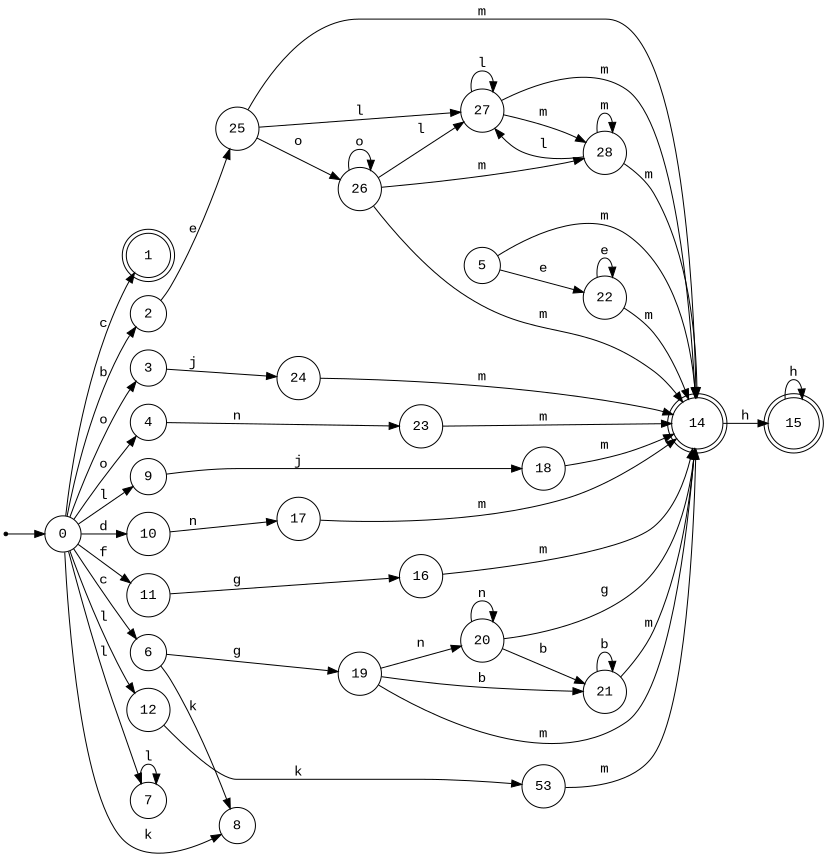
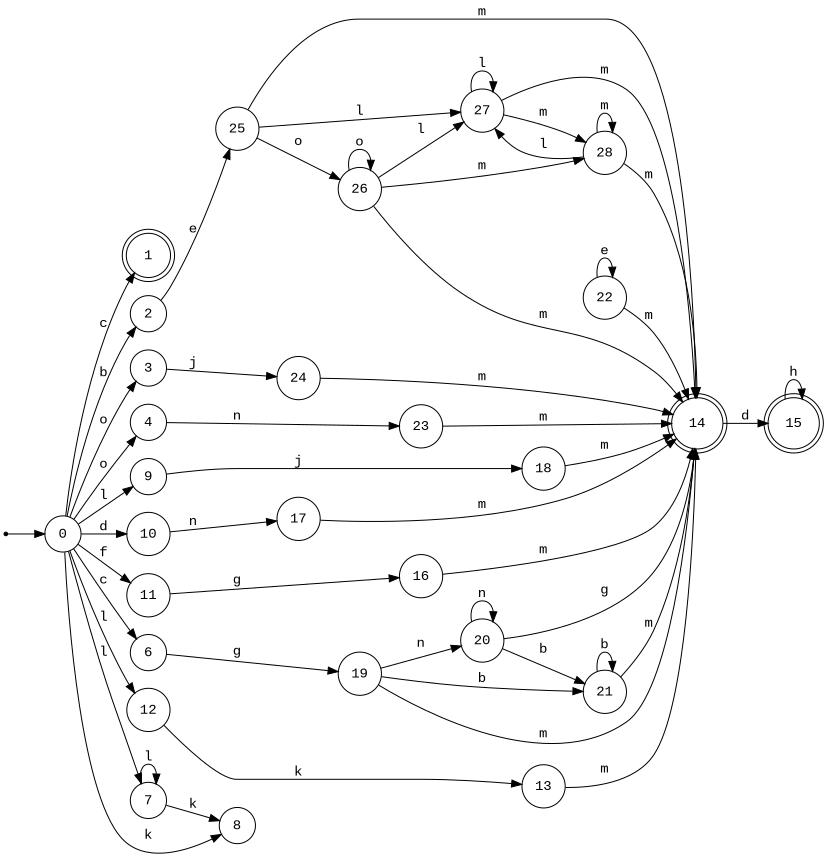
(482, 265) -> none
(745, 416) -> (745, 416)
(197, 731) -> (188, 812)
(544, 786) -> (544, 786)
